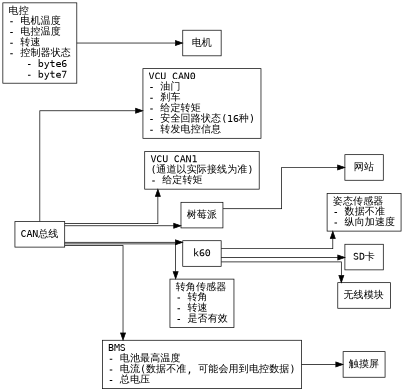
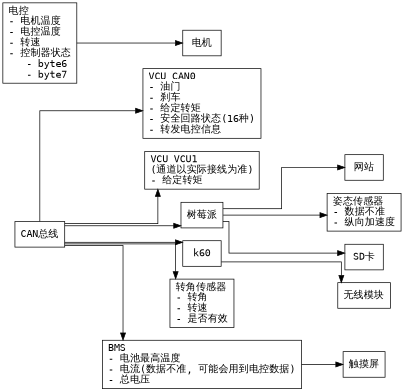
(202, 170) -> (202, 170)
(282, 249) -> (272, 215)
(279, 257) -> (265, 253)
